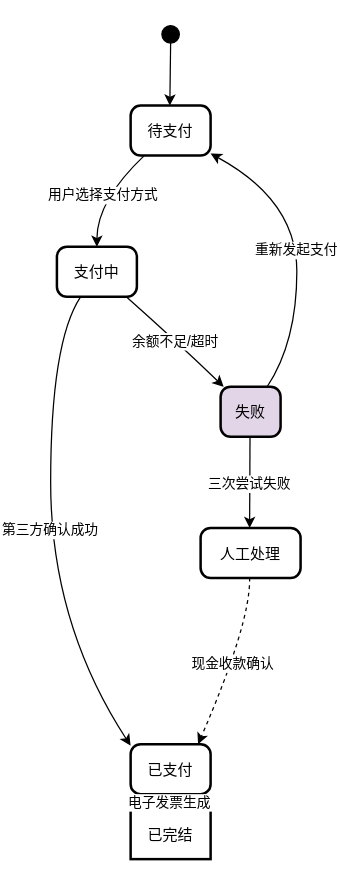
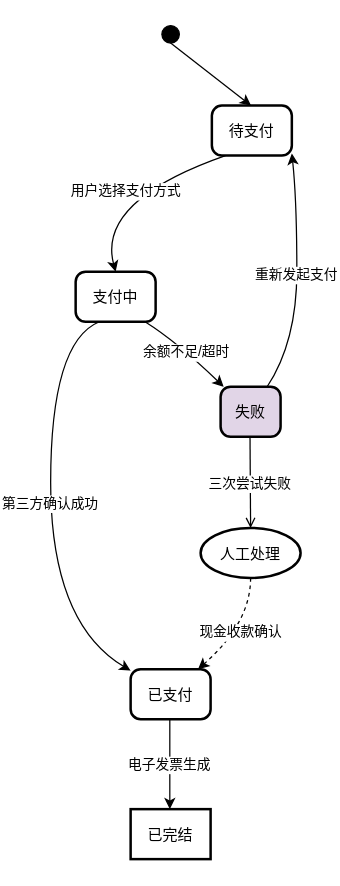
(171, 131) -> (252, 131)
(97, 272) -> (116, 297)
(250, 498) -> (250, 501)
(251, 553) -> (251, 553)
(171, 769) -> (171, 694)
